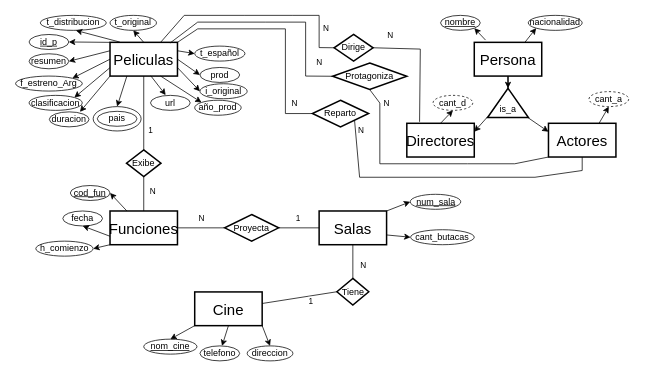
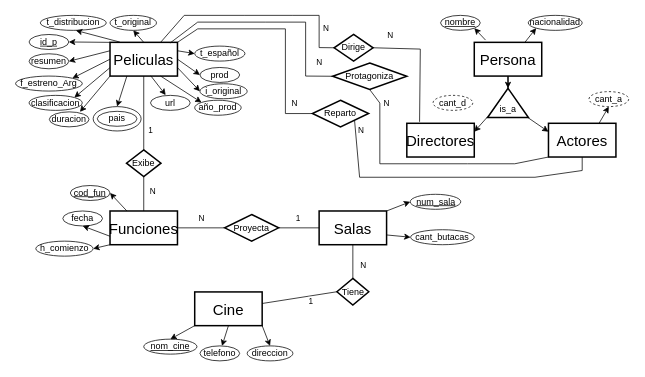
(445, 119) -> none
